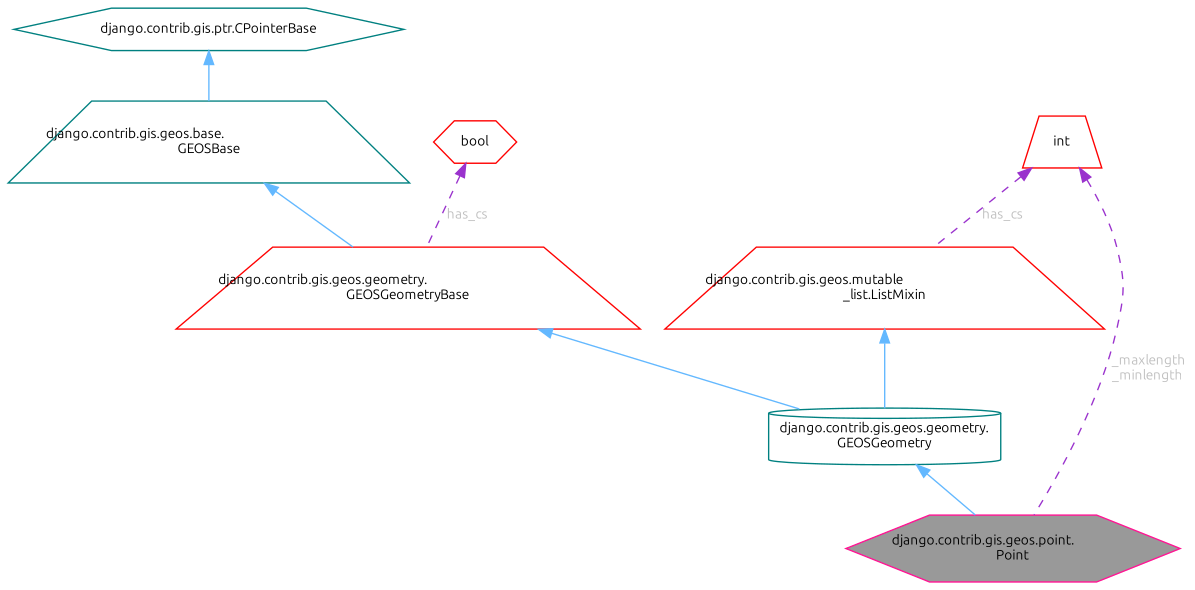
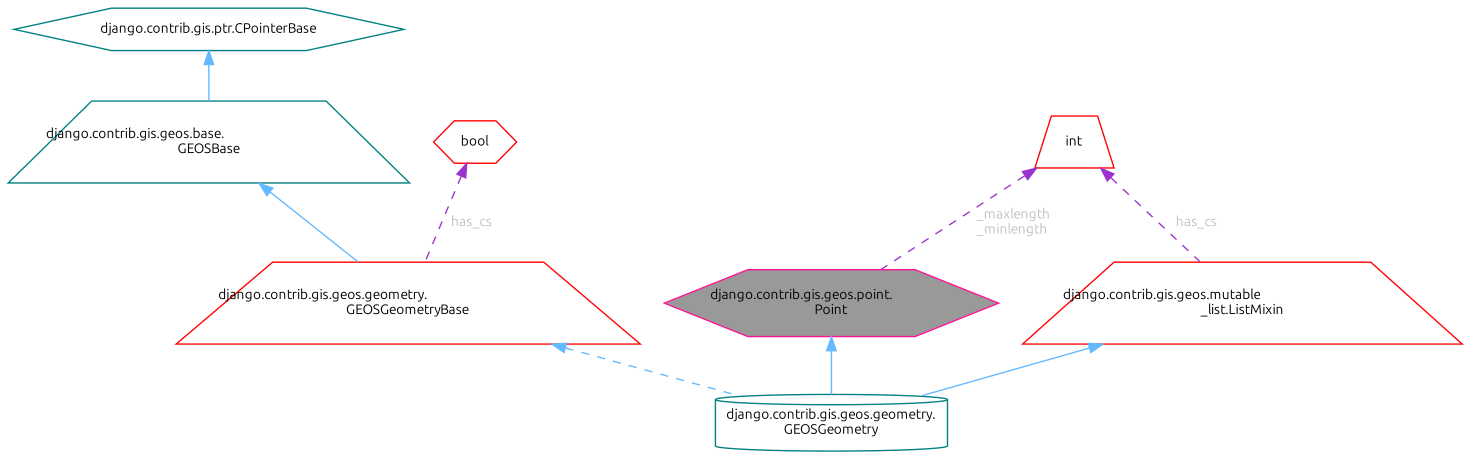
(676, 371) -> (652, 372)
(951, 494) -> (831, 373)
